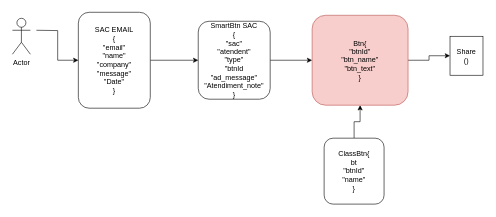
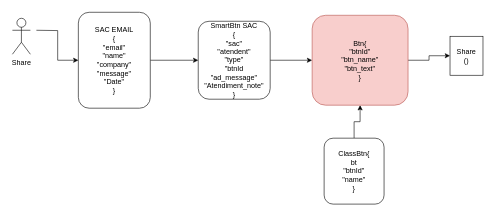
(22, 63) -> (22, 63)
